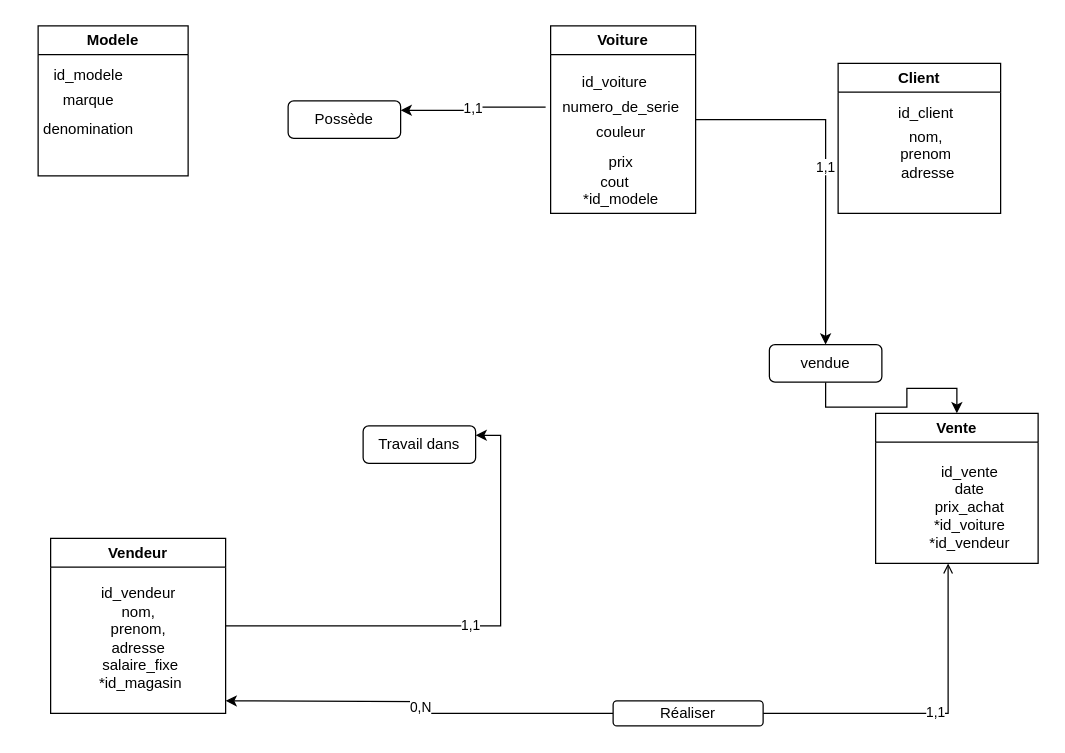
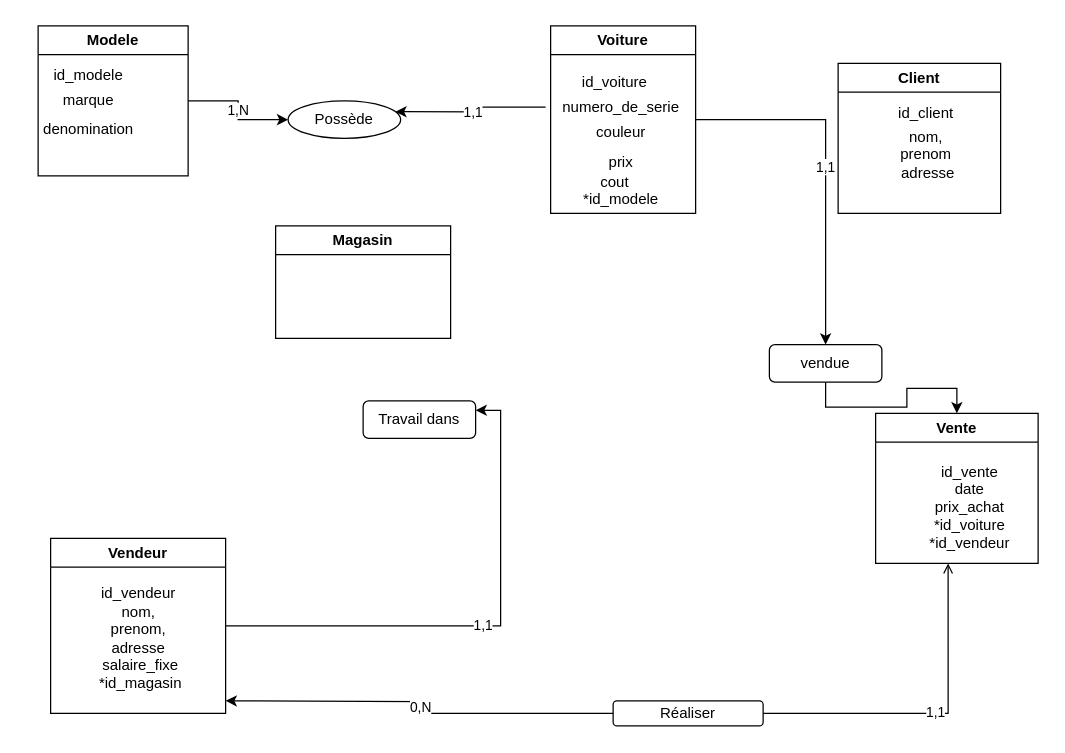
none -> (238, 107)
(344, 119) -> (344, 119)
none -> (363, 282)
(419, 444) -> (419, 419)
